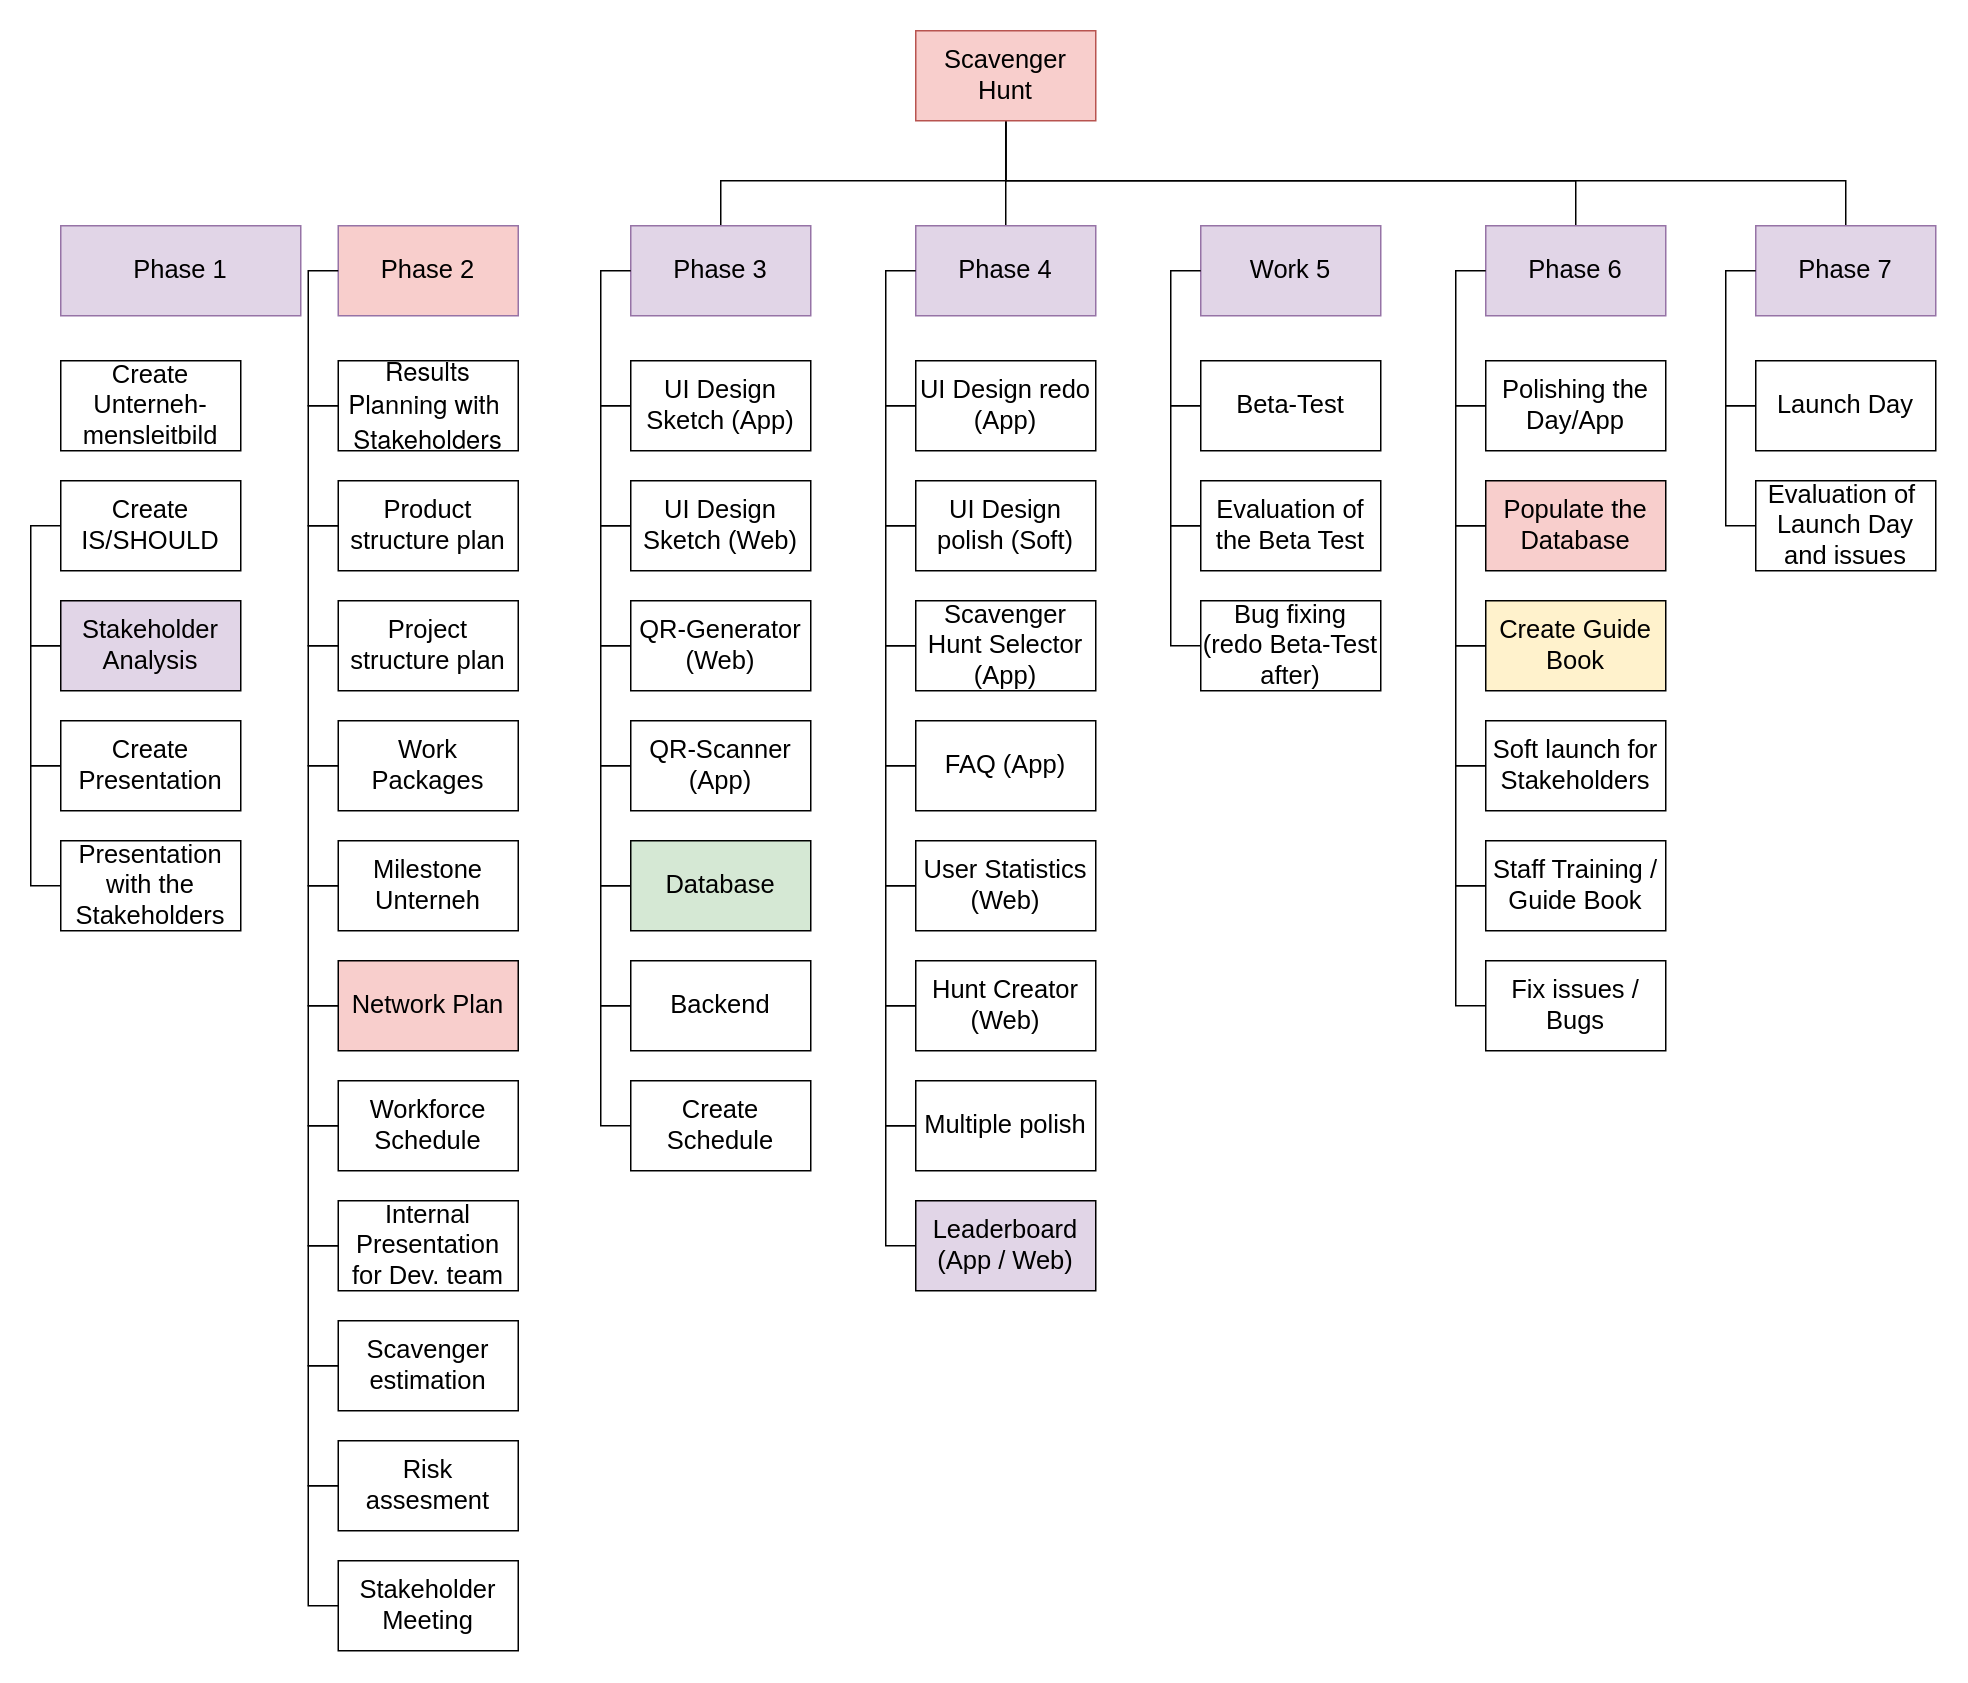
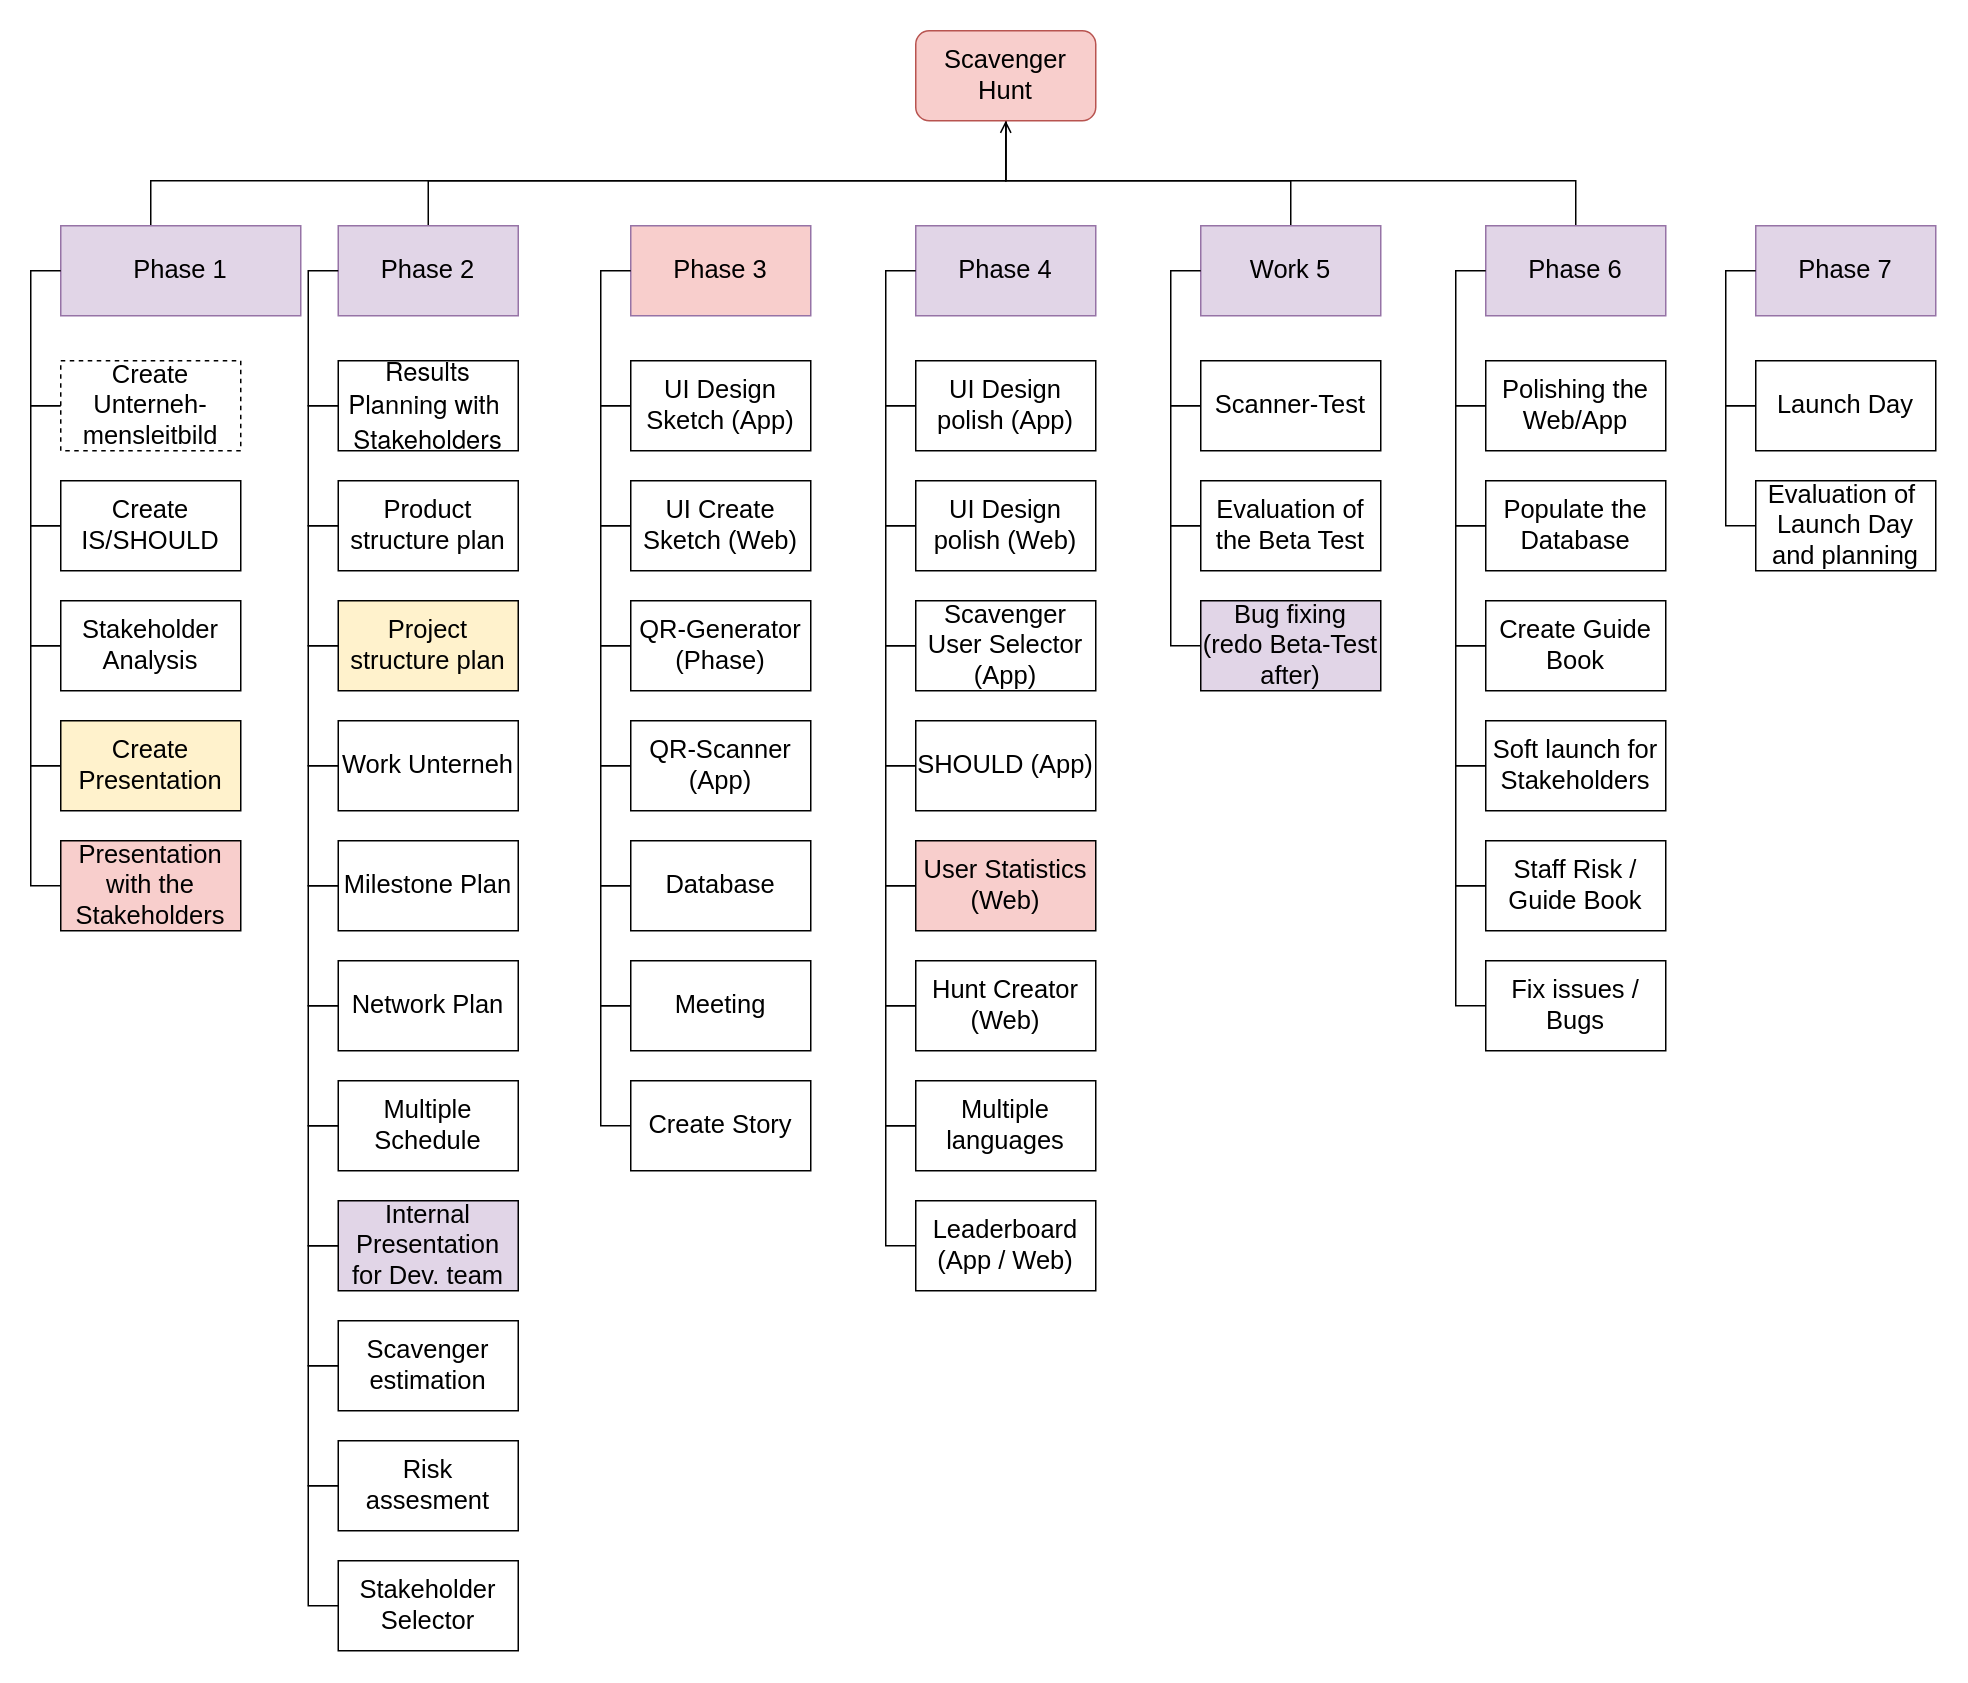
(1006, 76) -> (1006, 76)
none -> (265, 181)
(1734, 181) -> none
(1576, 183) -> (1576, 183)
(1006, 204) -> none
none -> (1291, 204)
none -> (428, 205)
(721, 205) -> none
(428, 271) -> (428, 271)
(721, 271) -> (721, 271)
none -> (31, 322)
(151, 406) -> (151, 406)
(1006, 406) -> (1006, 406)
(1291, 406) -> (1291, 406)
(1576, 406) -> (1576, 406)
none -> (31, 465)
(721, 526) -> (721, 526)
(1006, 526) -> (1006, 526)
(1576, 526) -> (1576, 526)
(1846, 526) -> (1846, 526)
(151, 646) -> (151, 646)
(428, 646) -> (428, 646)
(721, 646) -> (721, 646)
(1006, 646) -> (1006, 646)
(1291, 646) -> (1291, 646)
(1576, 646) -> (1576, 646)
(151, 766) -> (151, 766)
(428, 766) -> (428, 766)
(1006, 766) -> (1006, 766)
(151, 886) -> (151, 886)
(428, 886) -> (428, 886)
(721, 886) -> (721, 886)
(1006, 886) -> (1006, 886)
(1576, 886) -> (1576, 886)
(428, 1006) -> (428, 1006)
(721, 1006) -> (721, 1006)
(428, 1126) -> (428, 1126)
(721, 1126) -> (721, 1126)
(1006, 1126) -> (1006, 1126)
(428, 1246) -> (428, 1246)
(1006, 1246) -> (1006, 1246)
(428, 1606) -> (428, 1606)
